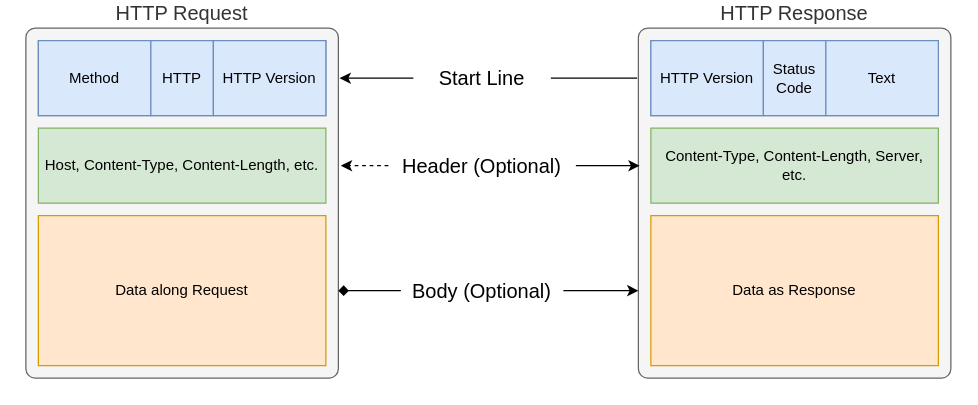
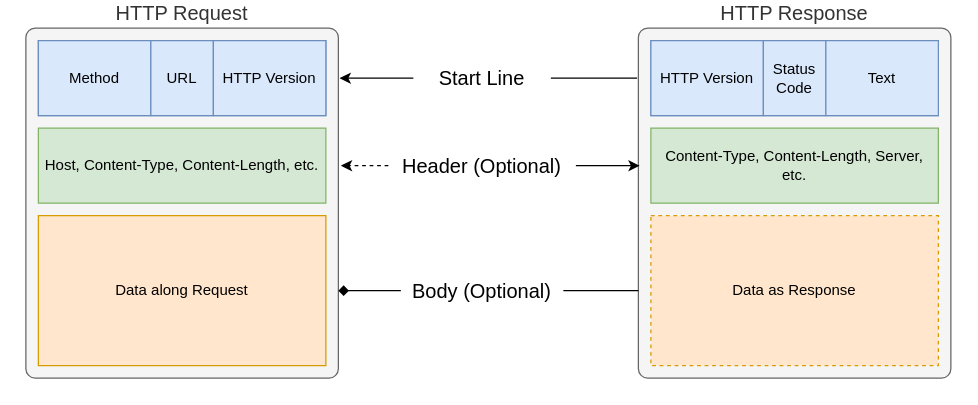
(182, 78) -> (182, 78)
(628, 291) -> (631, 291)
(794, 291) -> (794, 291)
